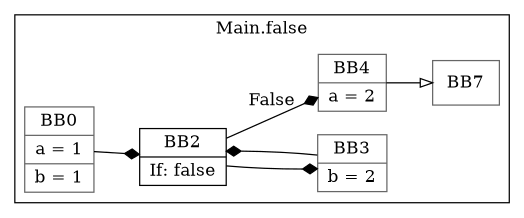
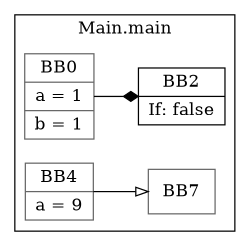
(262, 29) -> (125, 29)
(352, 96) -> (59, 205)
(265, 121) -> none
(352, 163) -> none
